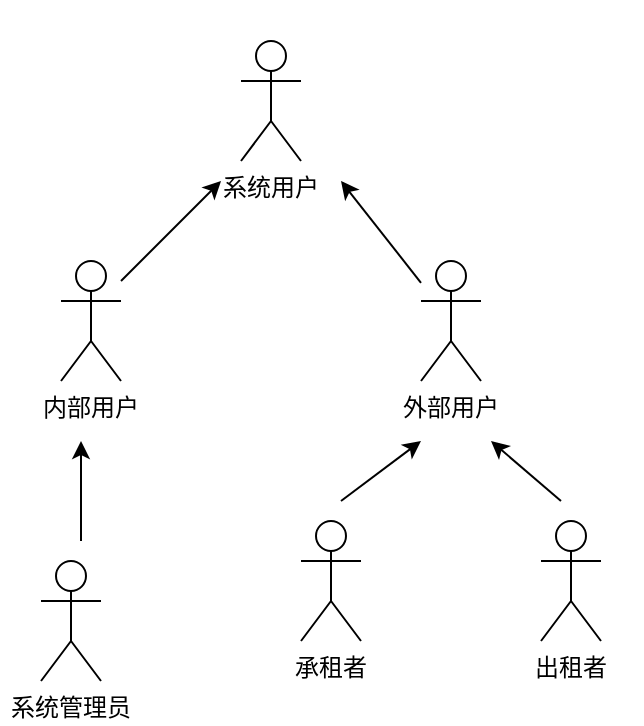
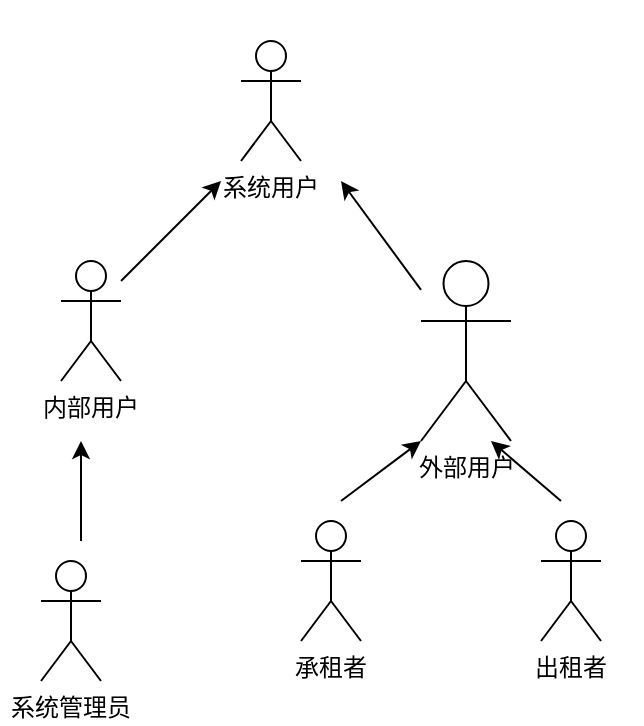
(451, 321) -> (466, 351)
